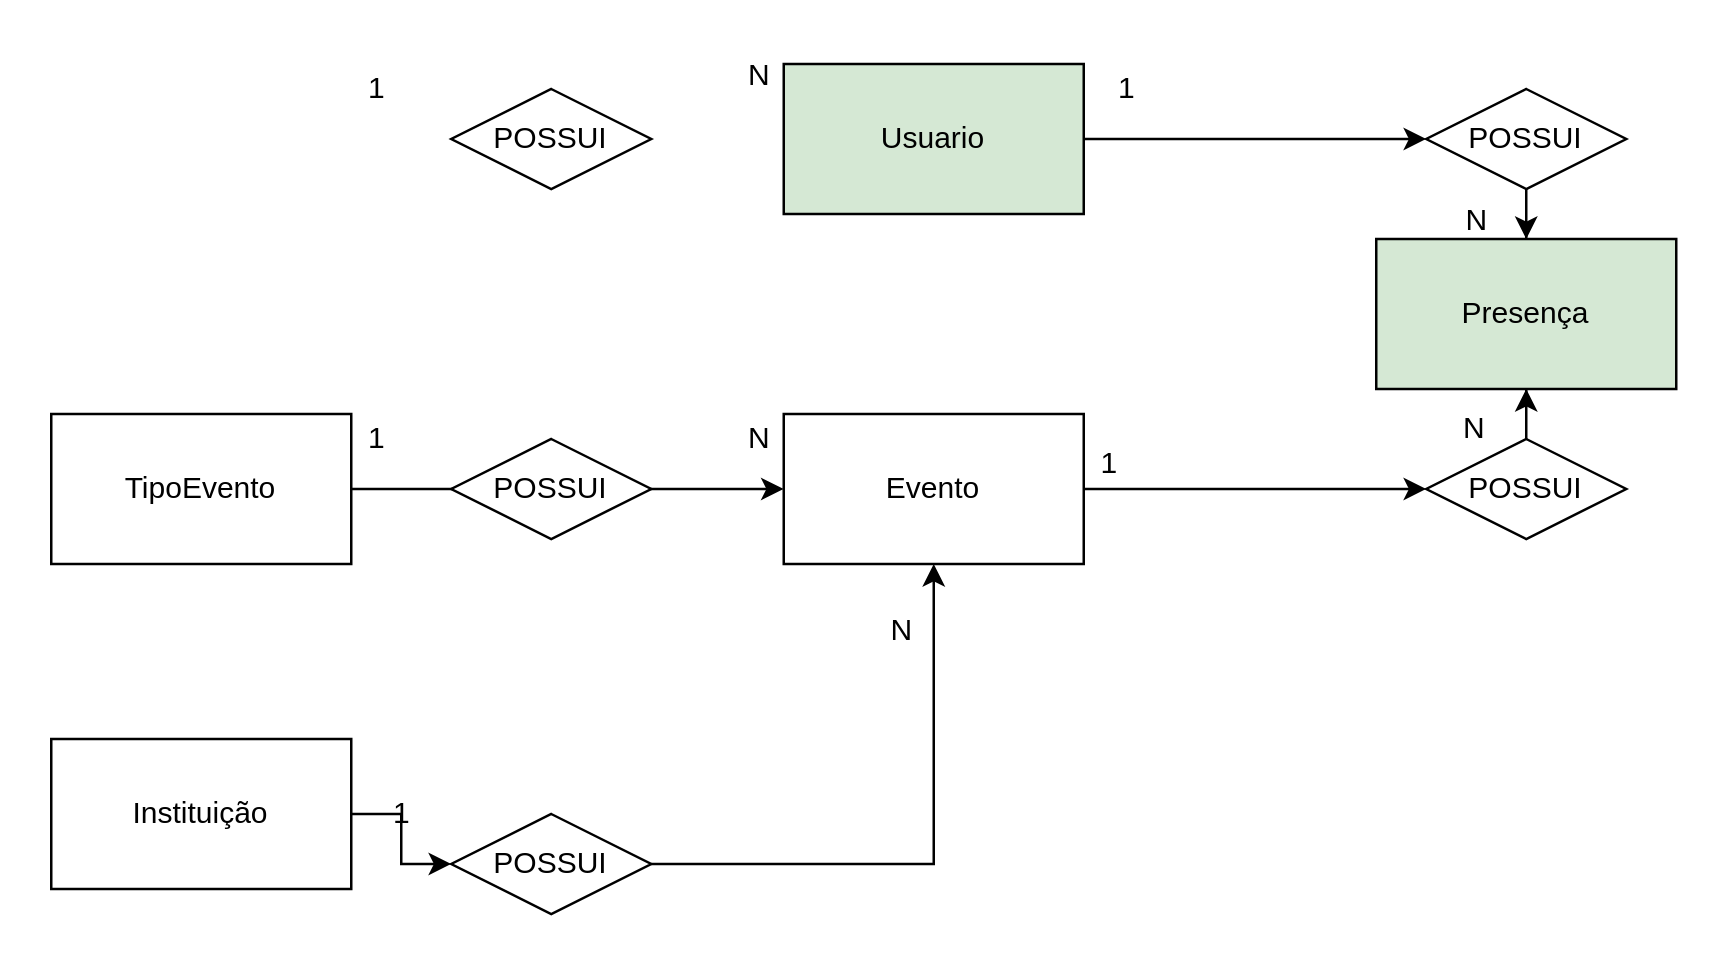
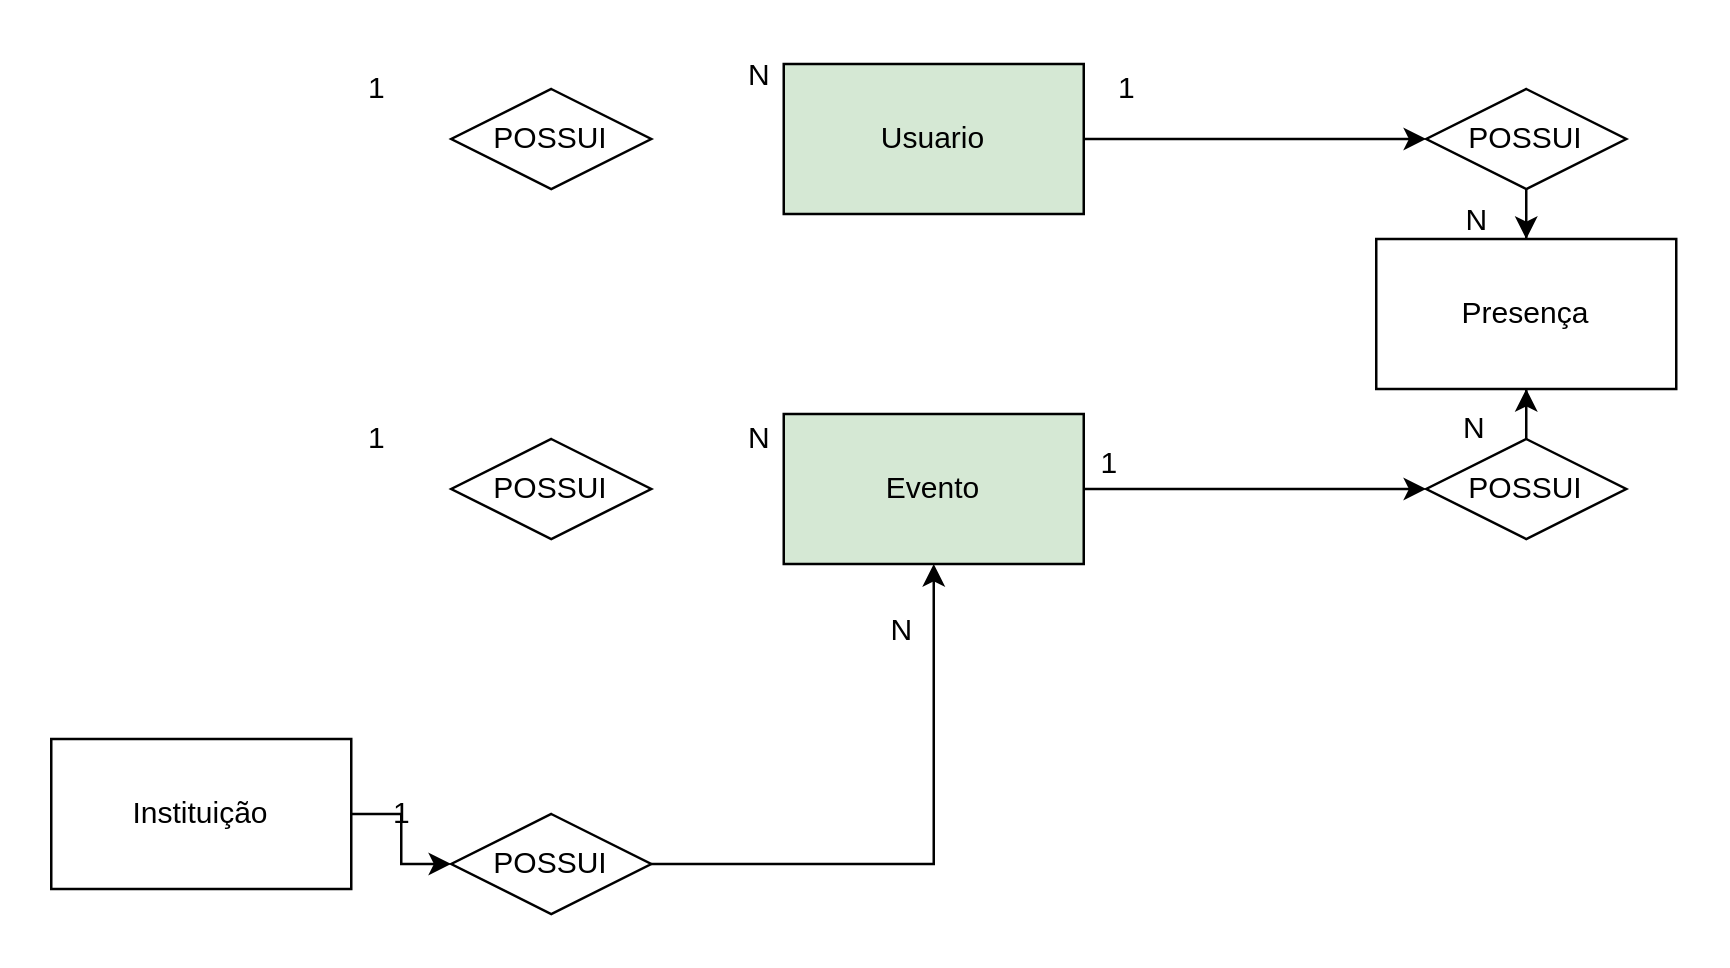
(1526, 314) -> (1526, 314)
(201, 489) -> none
(709, 489) -> none
(934, 489) -> (934, 489)
